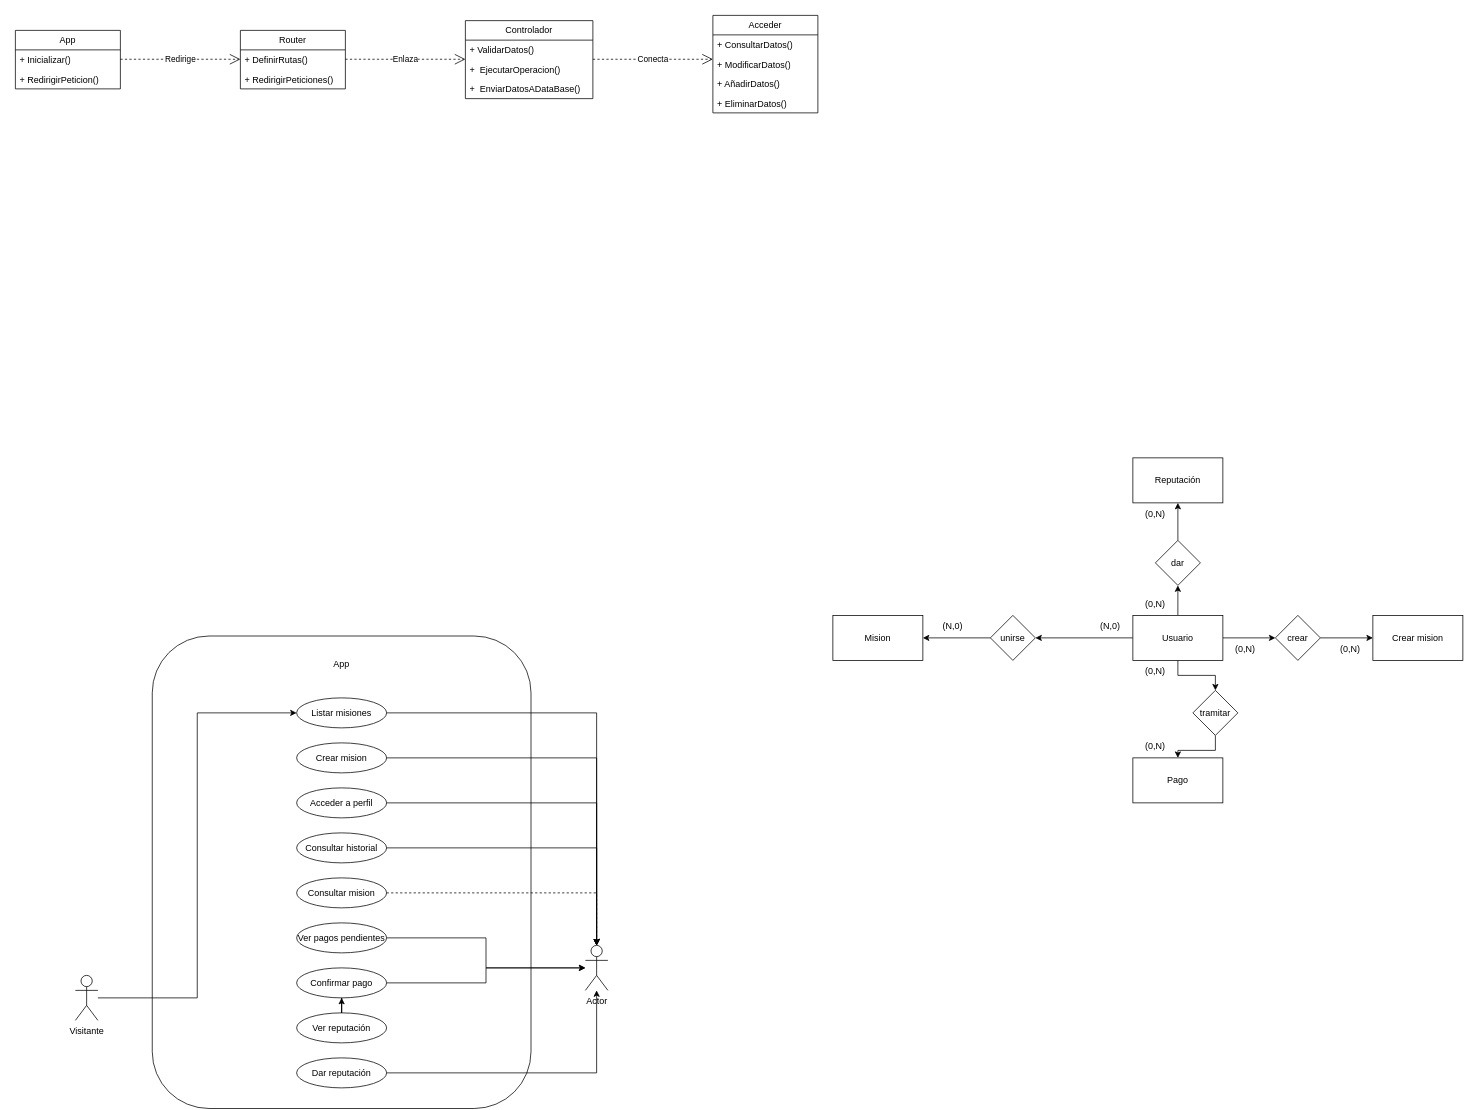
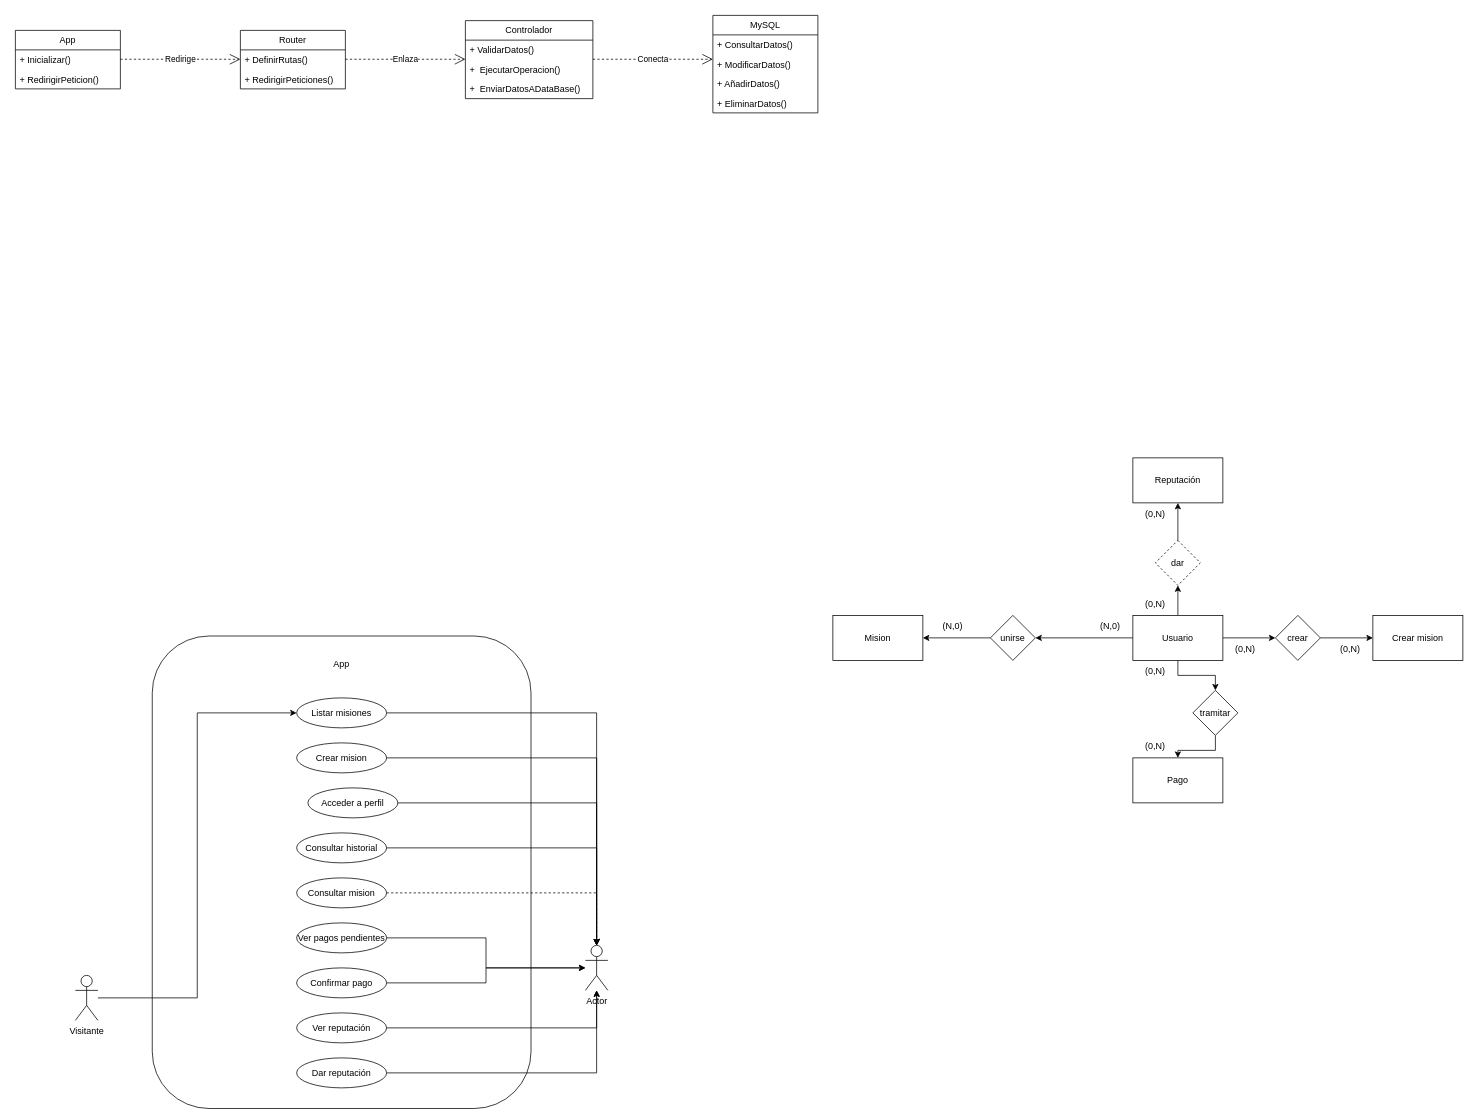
(765, 25) -> (765, 25)
(1178, 563) -> (1178, 563)
(342, 803) -> (353, 803)
(342, 1003) -> (490, 1028)
